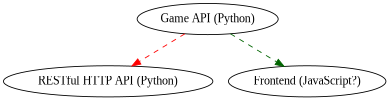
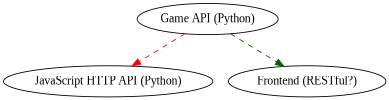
(108, 81) -> (108, 81)
(307, 81) -> (307, 81)
